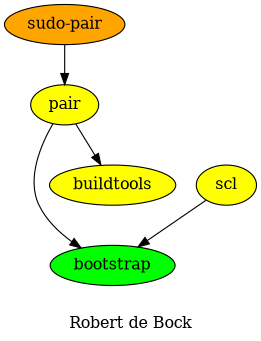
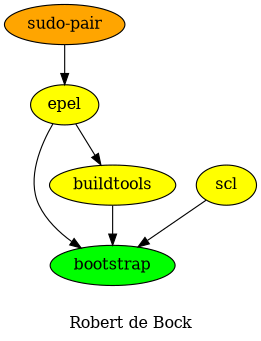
(65, 105) -> (65, 105)
none -> (113, 220)
